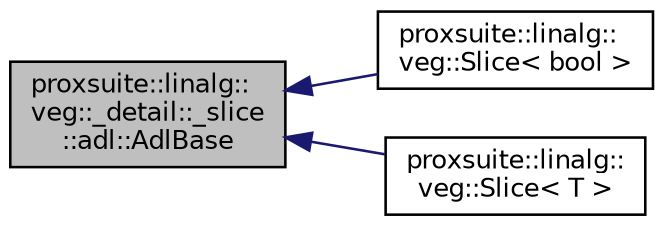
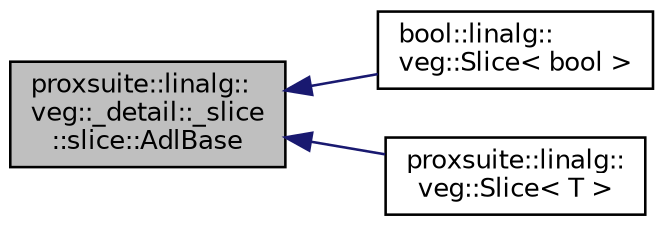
(515, 50) -> (515, 50)
(148, 114) -> (148, 114)
